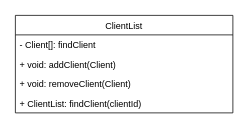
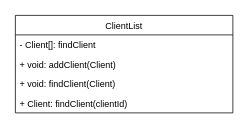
(81, 84) -> (74, 84)
(92, 104) -> (83, 104)
